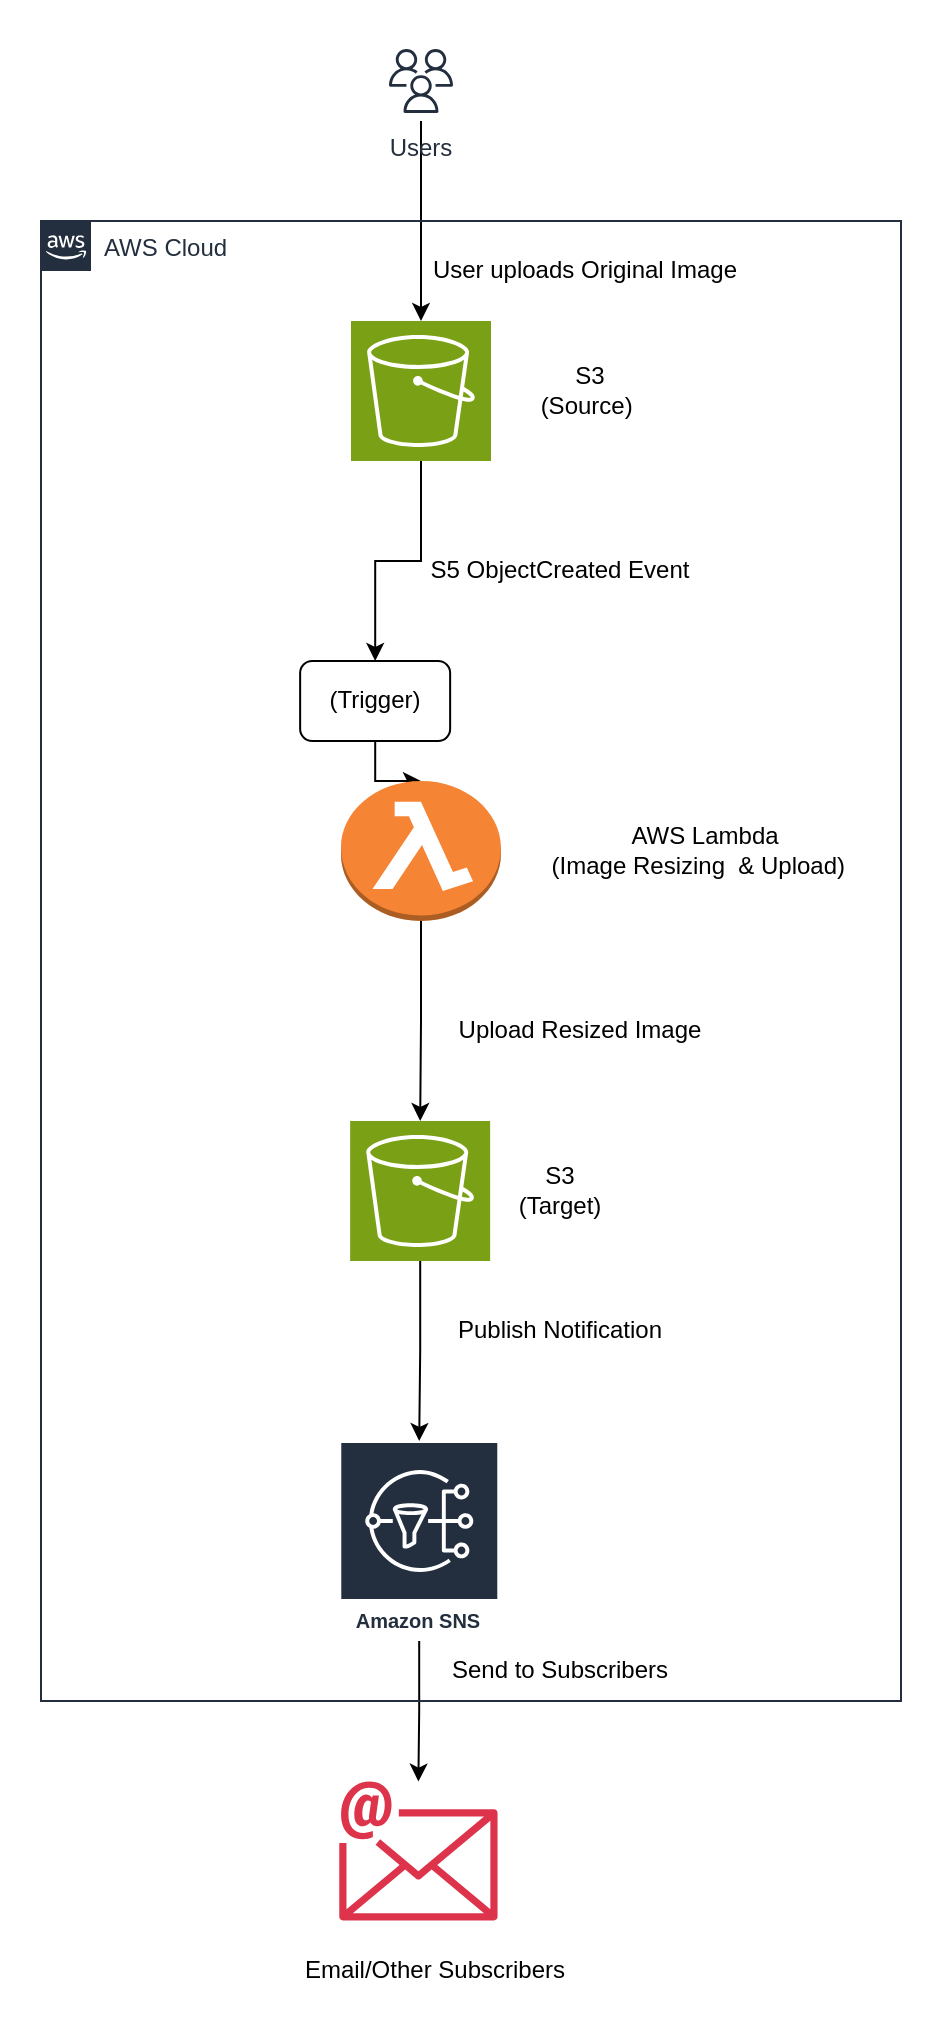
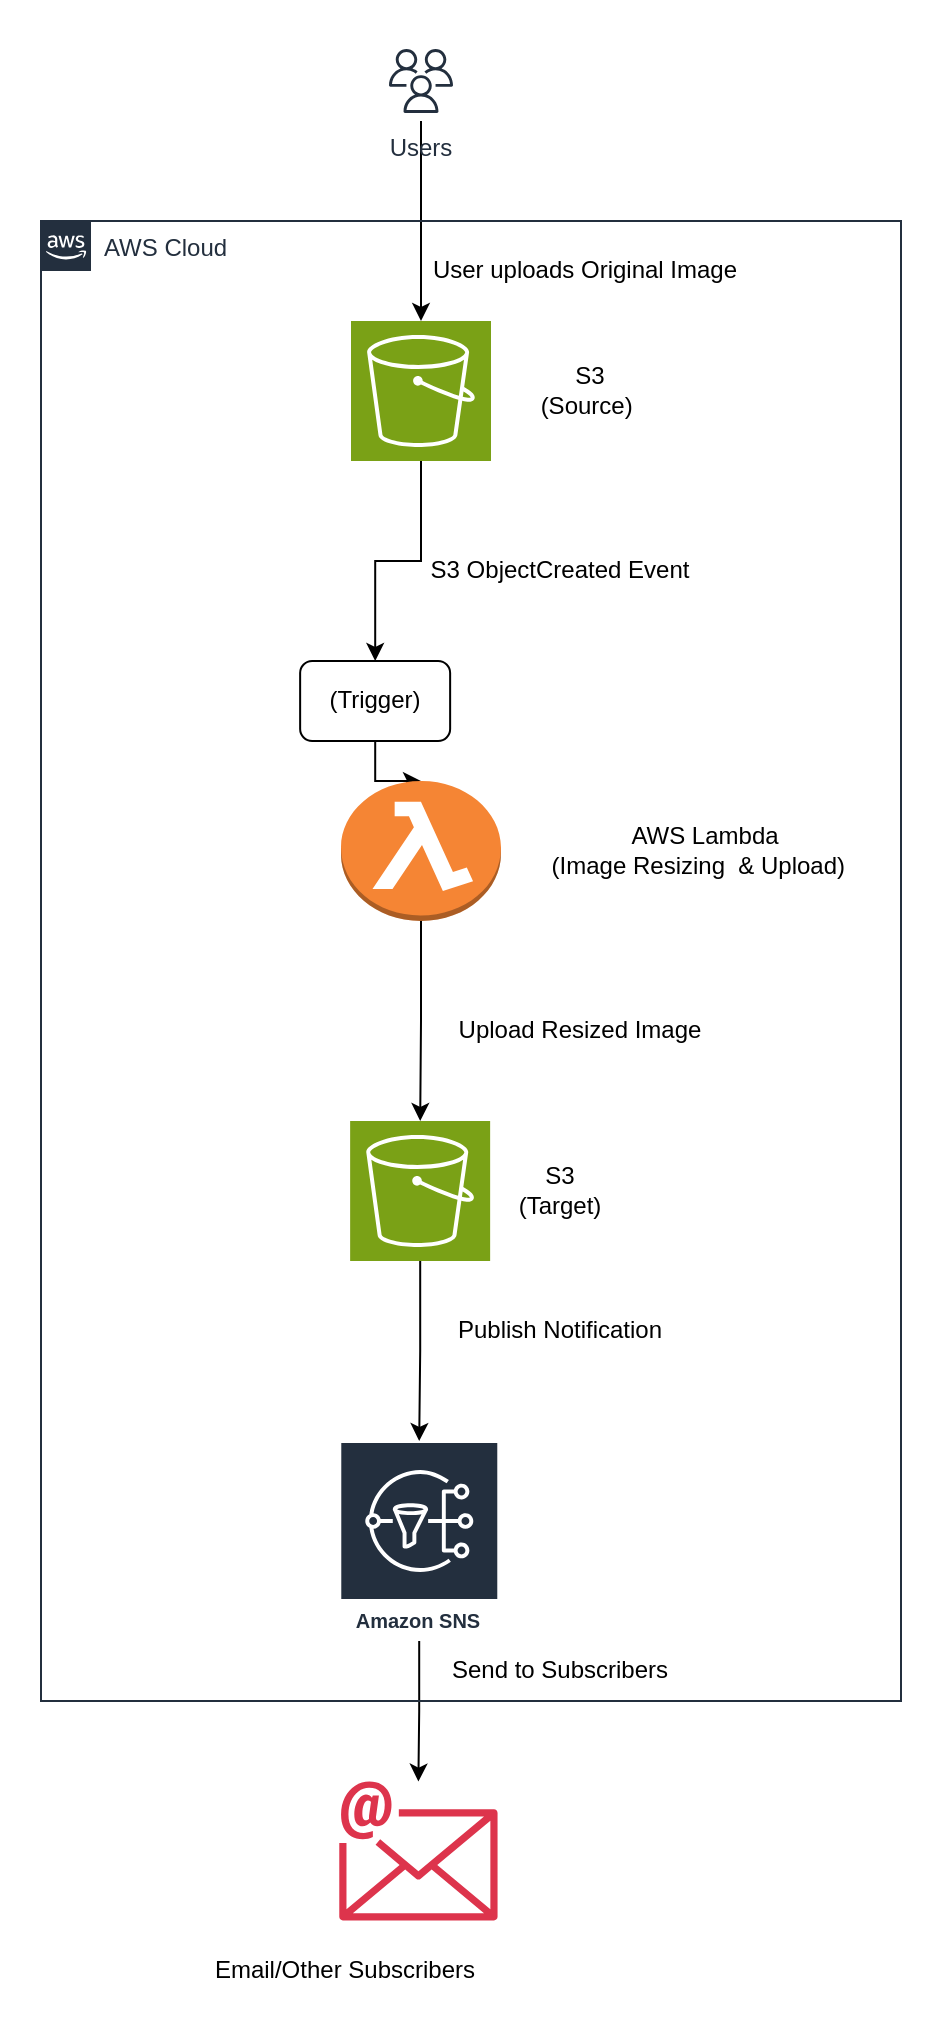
(561, 571) -> (561, 571)
(435, 1971) -> (345, 1971)
